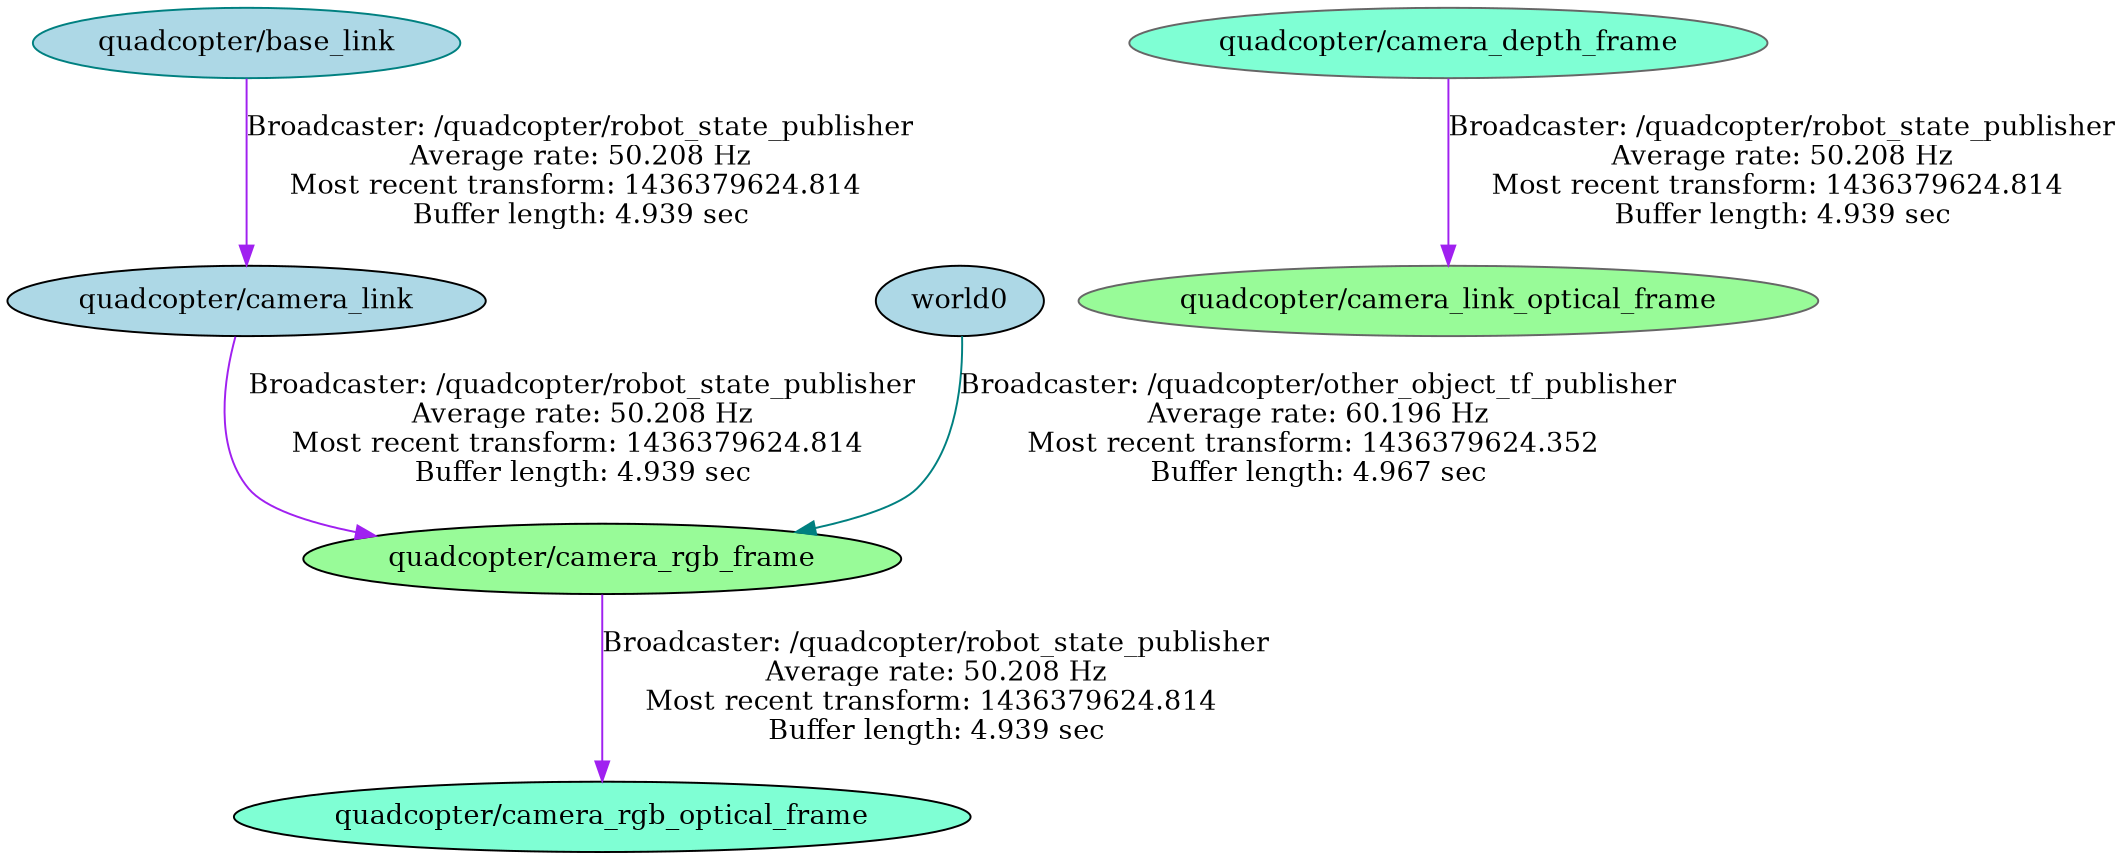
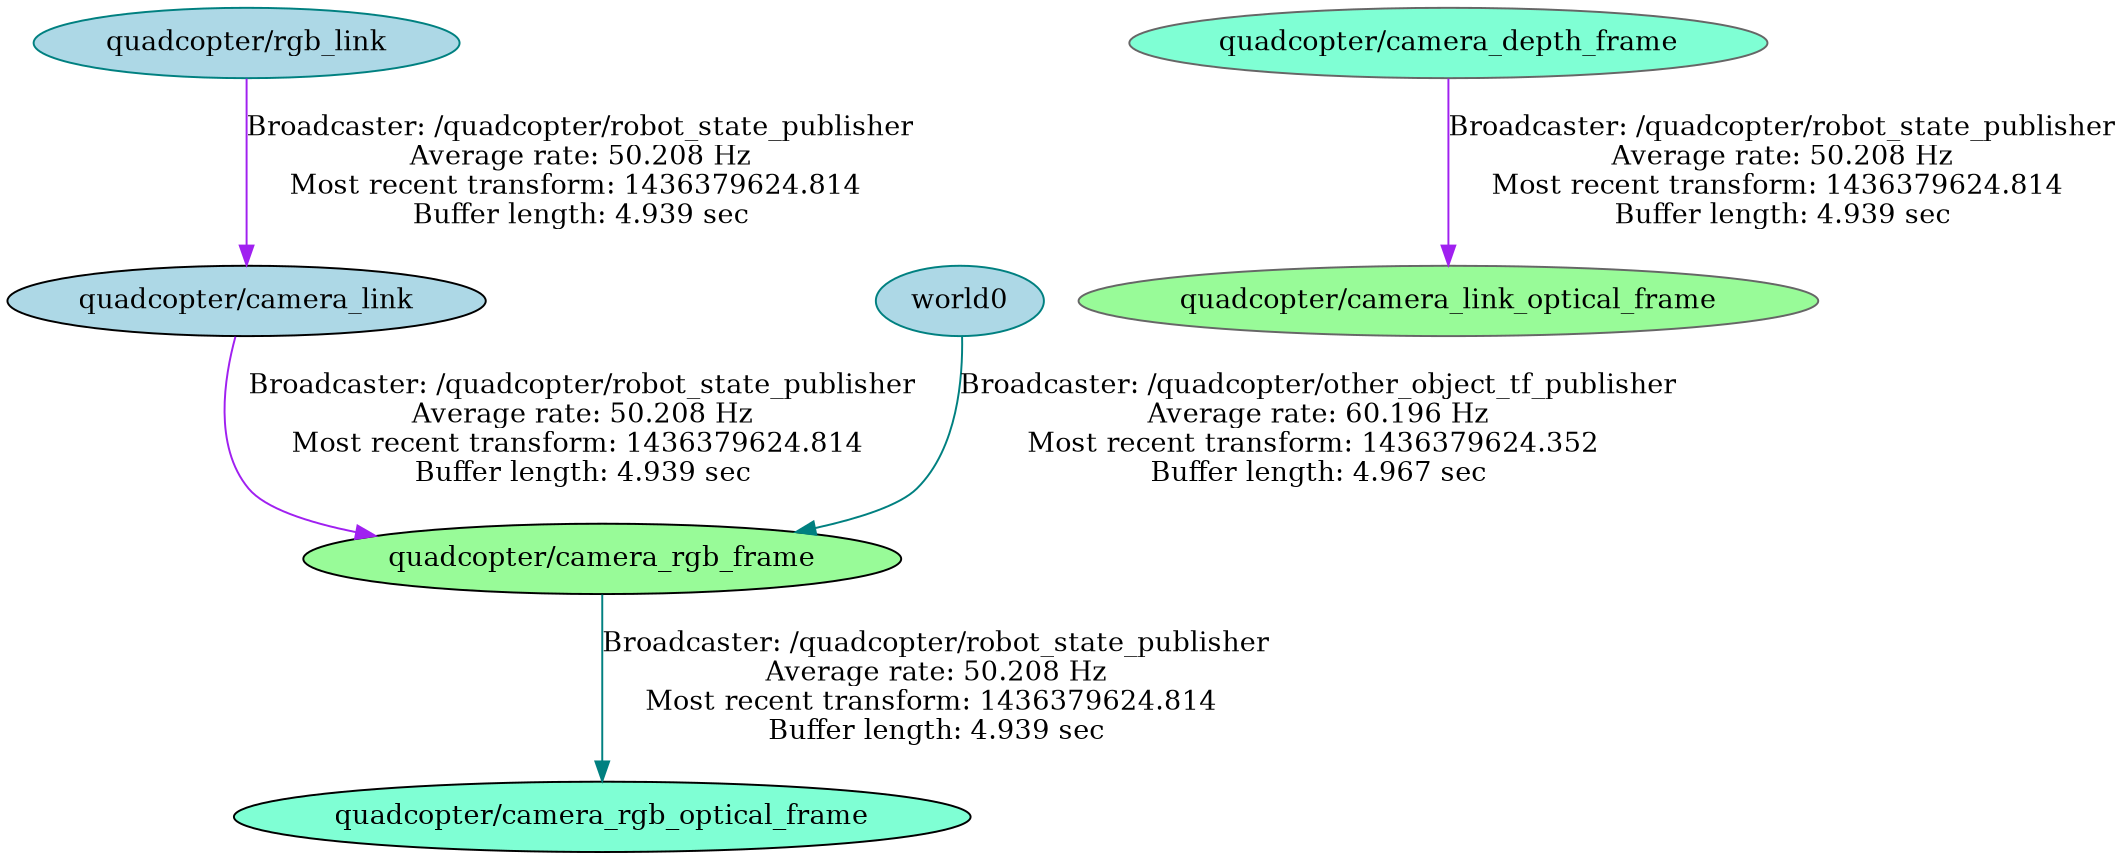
(247, 43) -> (247, 43)
(960, 301) -> (960, 301)
(602, 678) -> (602, 678)
